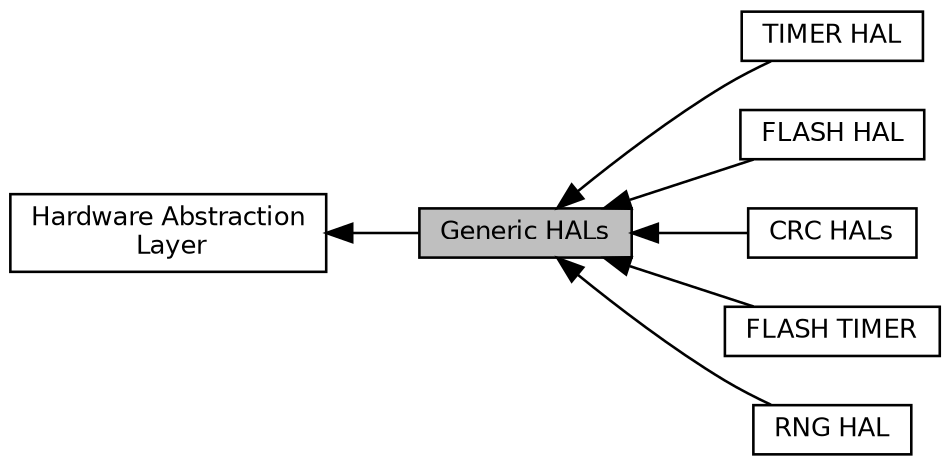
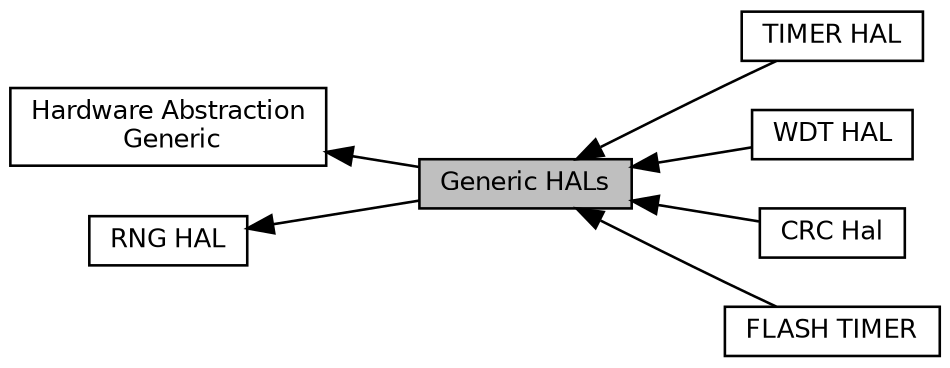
(832, 135) -> (832, 135)
(168, 233) -> (168, 127)
(832, 233) -> (832, 233)
(671, 345) -> (346, 212)
